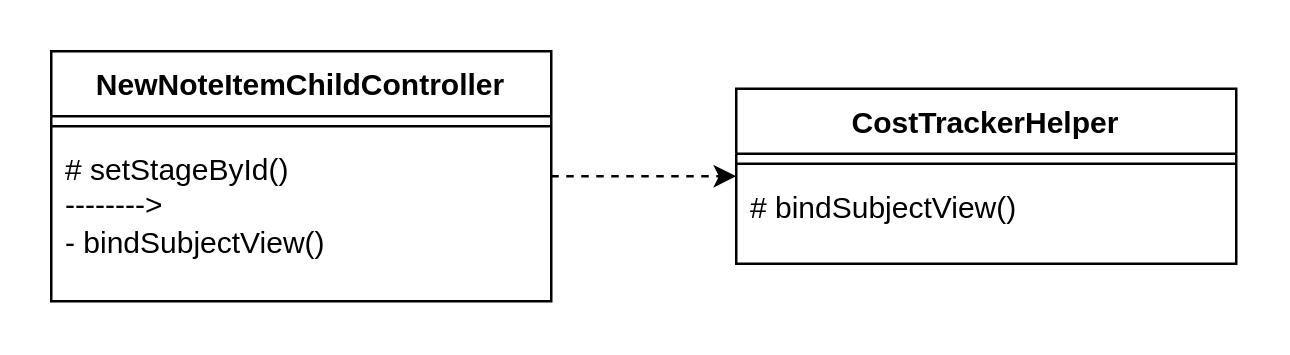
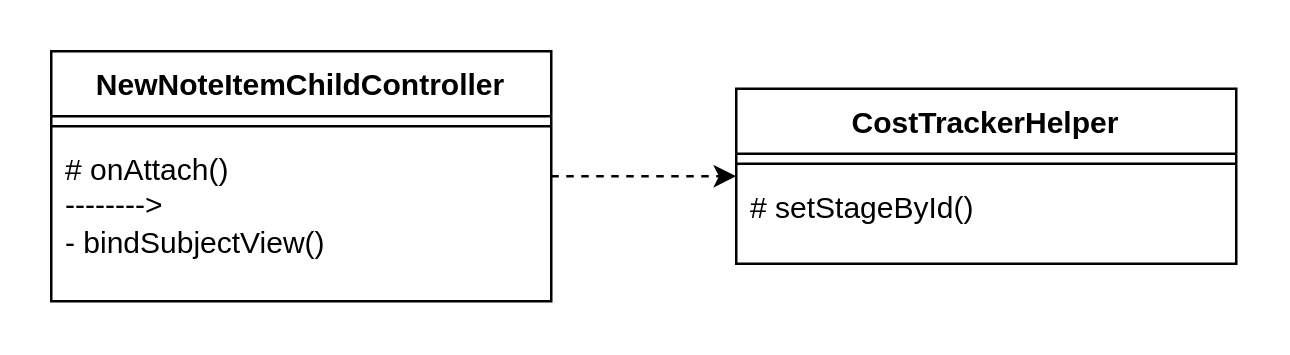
(214, 208) -> (214, 208)
(899, 209) -> (882, 209)
